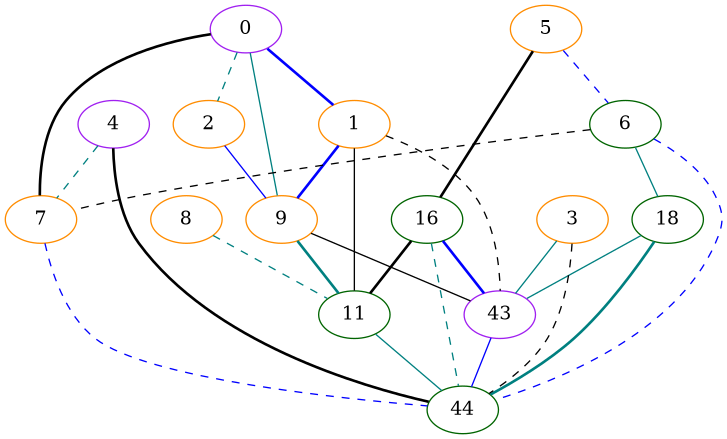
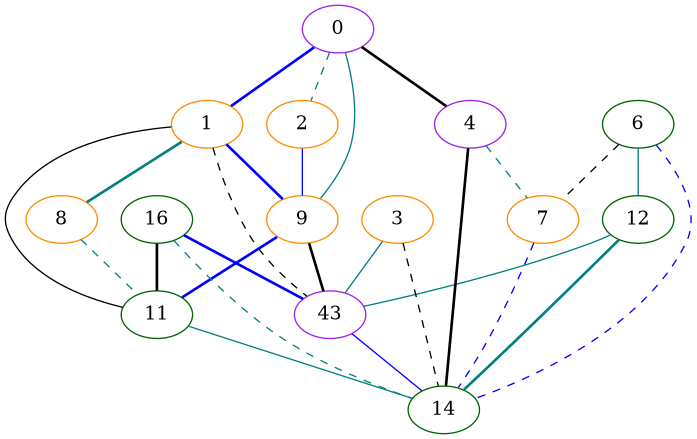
(546, 29) -> none
(89, 80) -> (404, 77)
none -> (134, 172)
(668, 219) -> (638, 219)
(383, 264) -> (316, 267)
(318, 267) -> (227, 269)
(463, 410) -> (444, 410)
